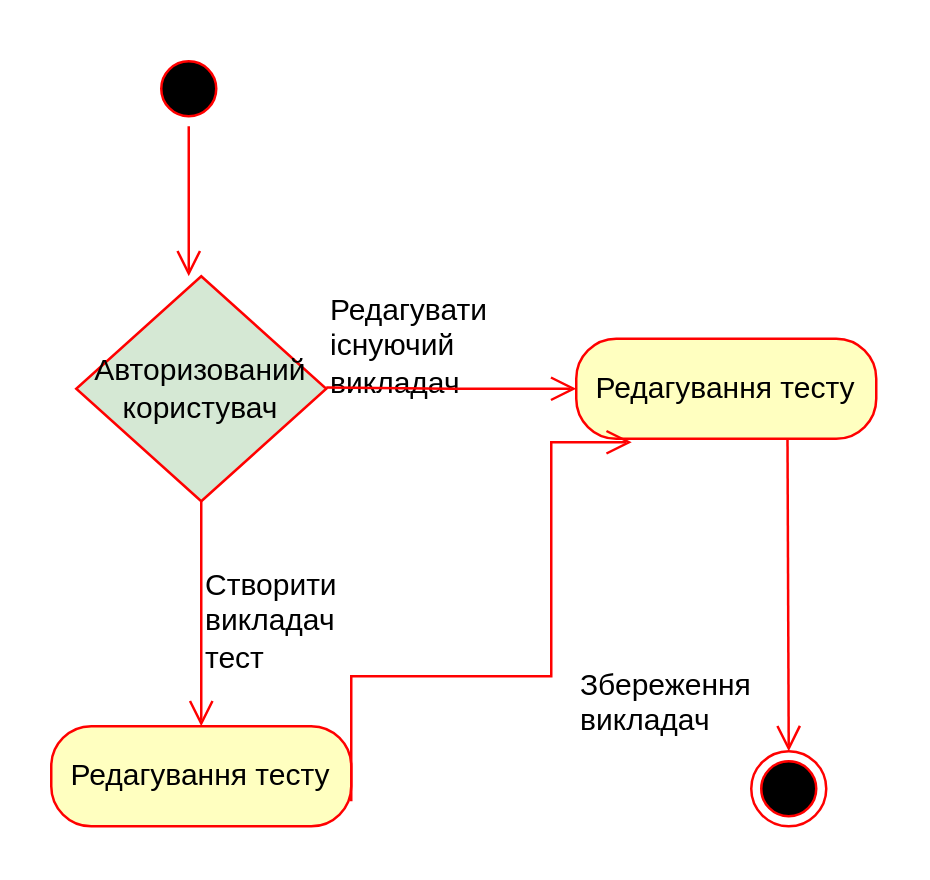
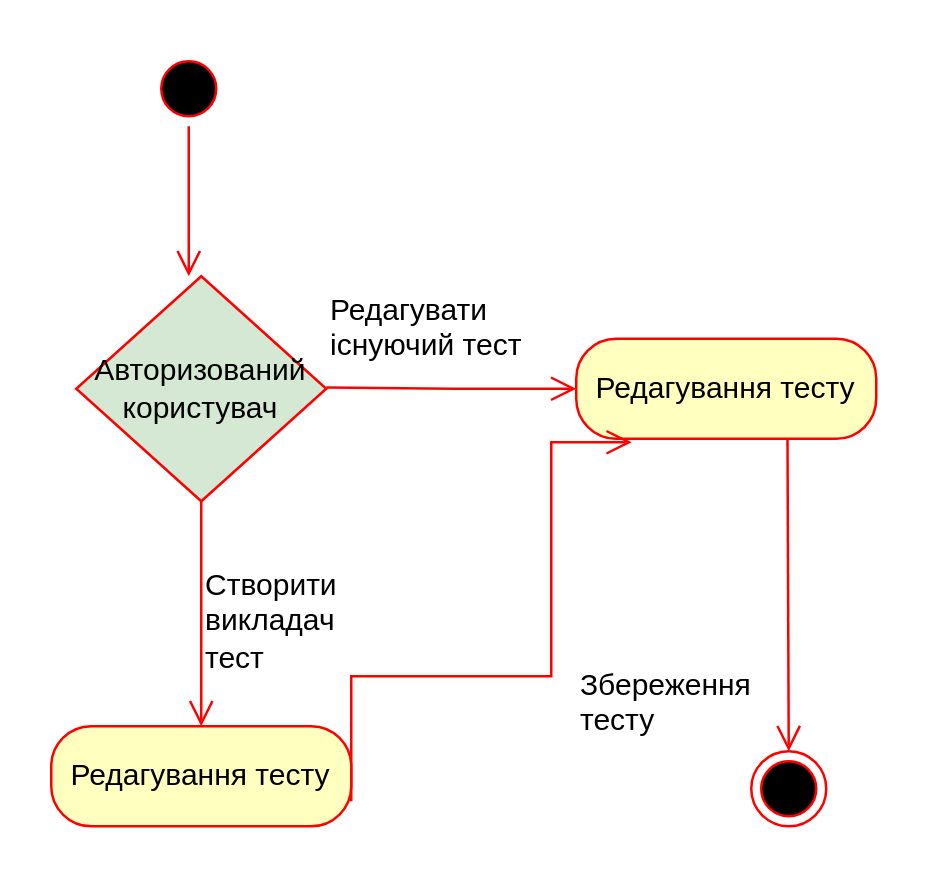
(441, 348) -> (441, 330)
(666, 705) -> (666, 705)
